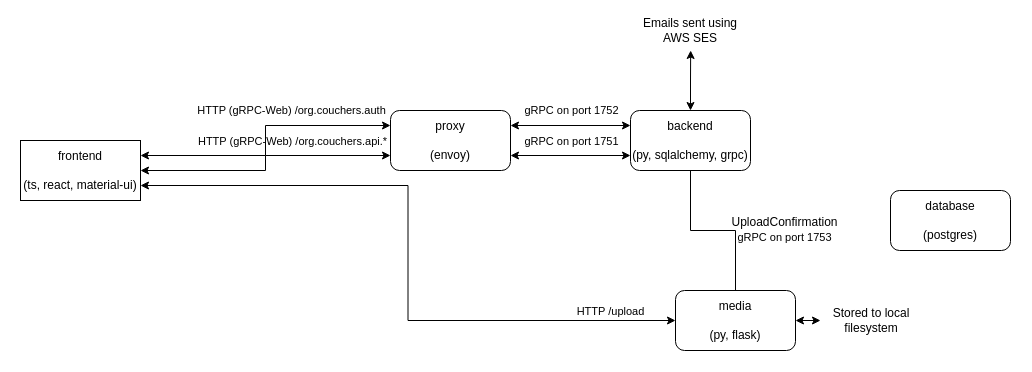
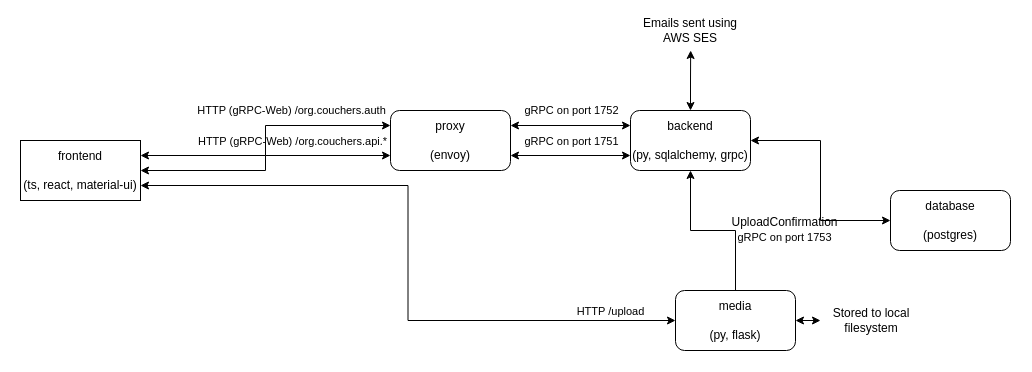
(691, 176) -> (691, 178)
none -> (821, 181)
